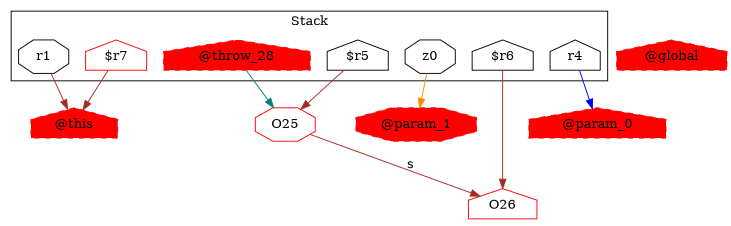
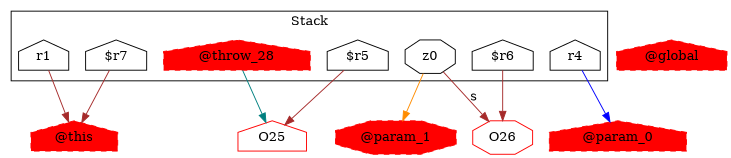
(44, 57) -> (44, 57)
(116, 57) -> (116, 57)
(285, 125) -> (272, 138)
(391, 164) -> (463, 93)
(503, 205) -> (503, 138)
